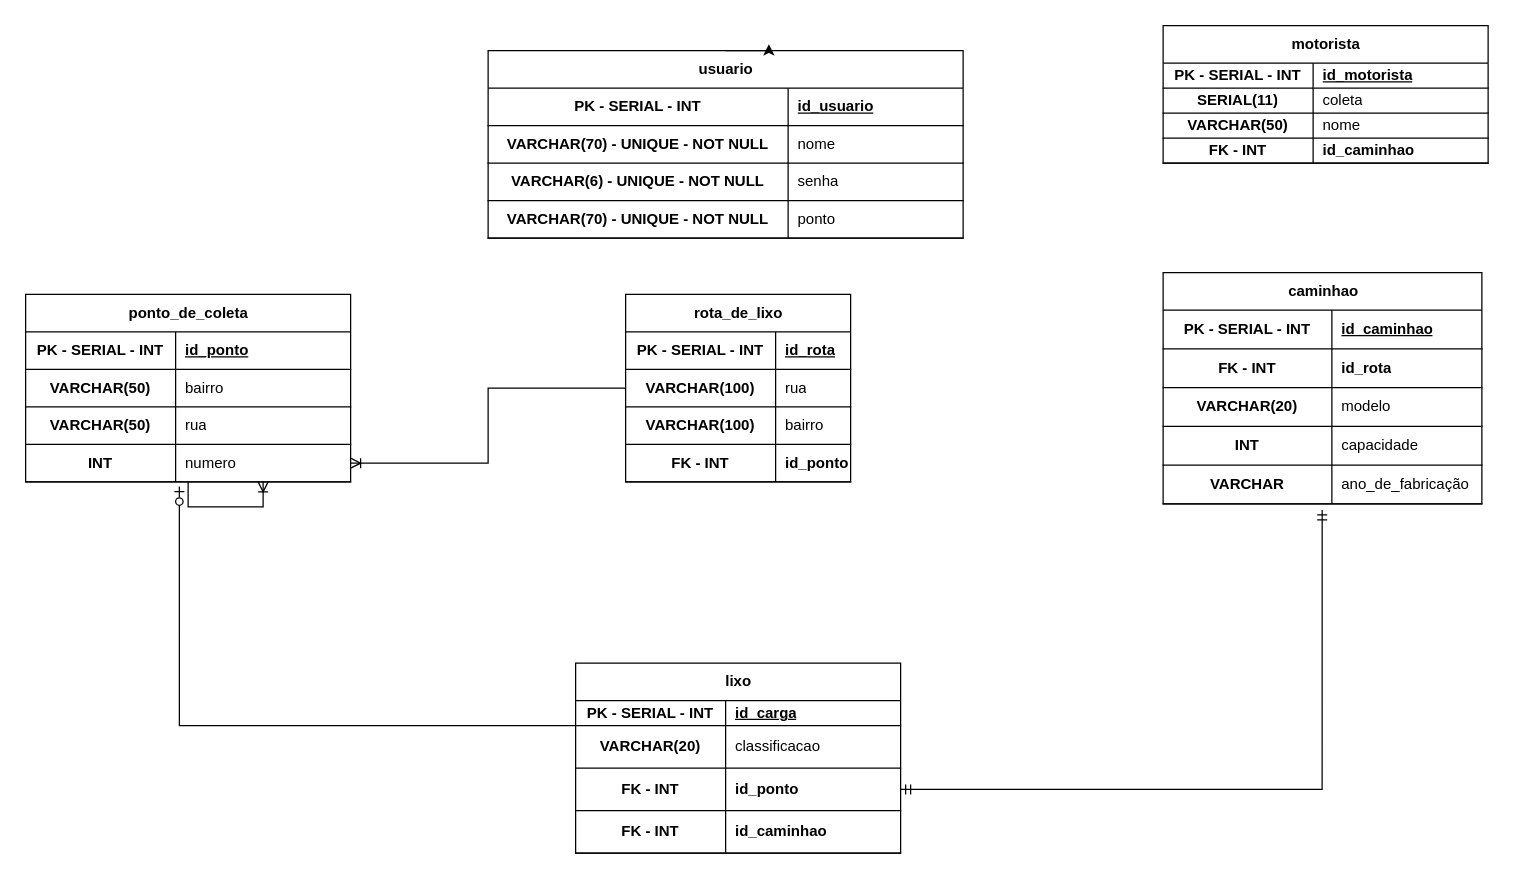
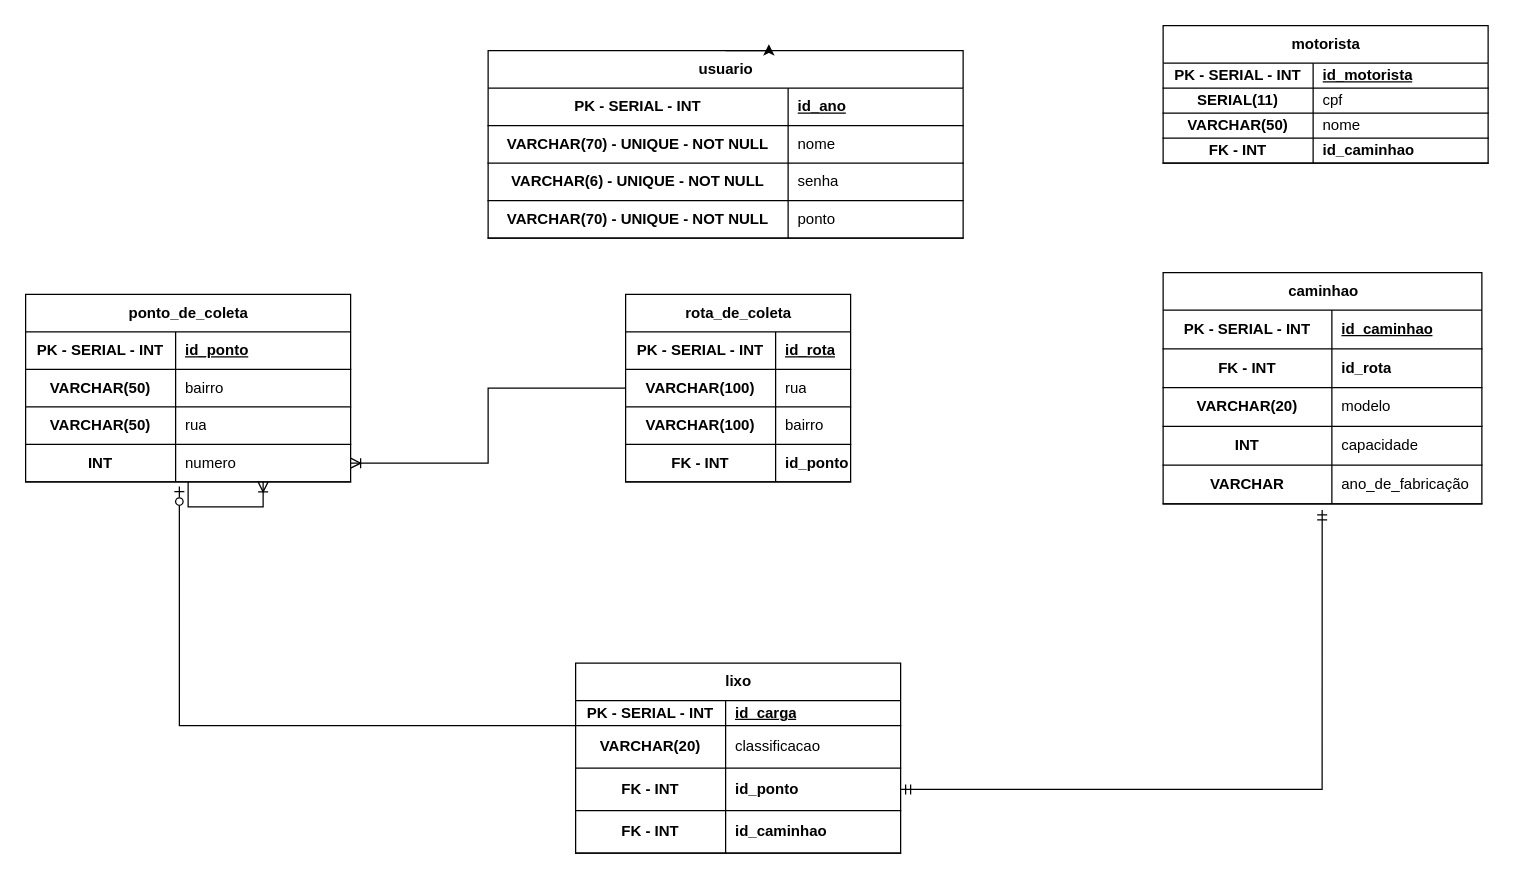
(1346, 101) -> (1336, 101)
(836, 107) -> (821, 107)
(739, 313) -> (739, 313)
